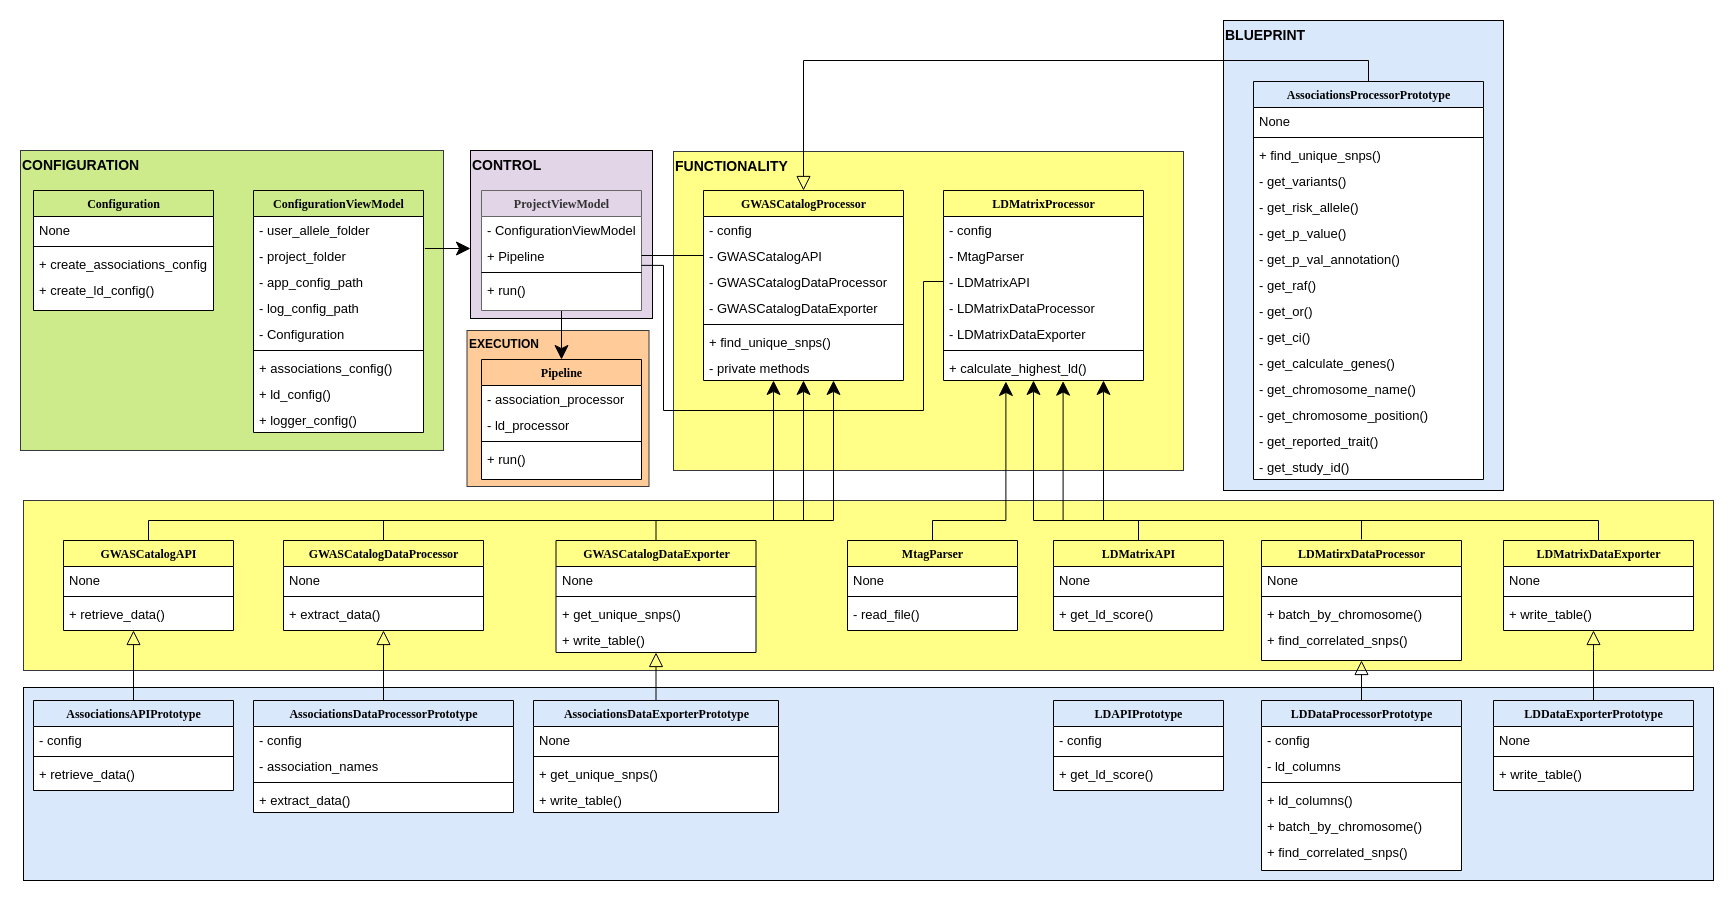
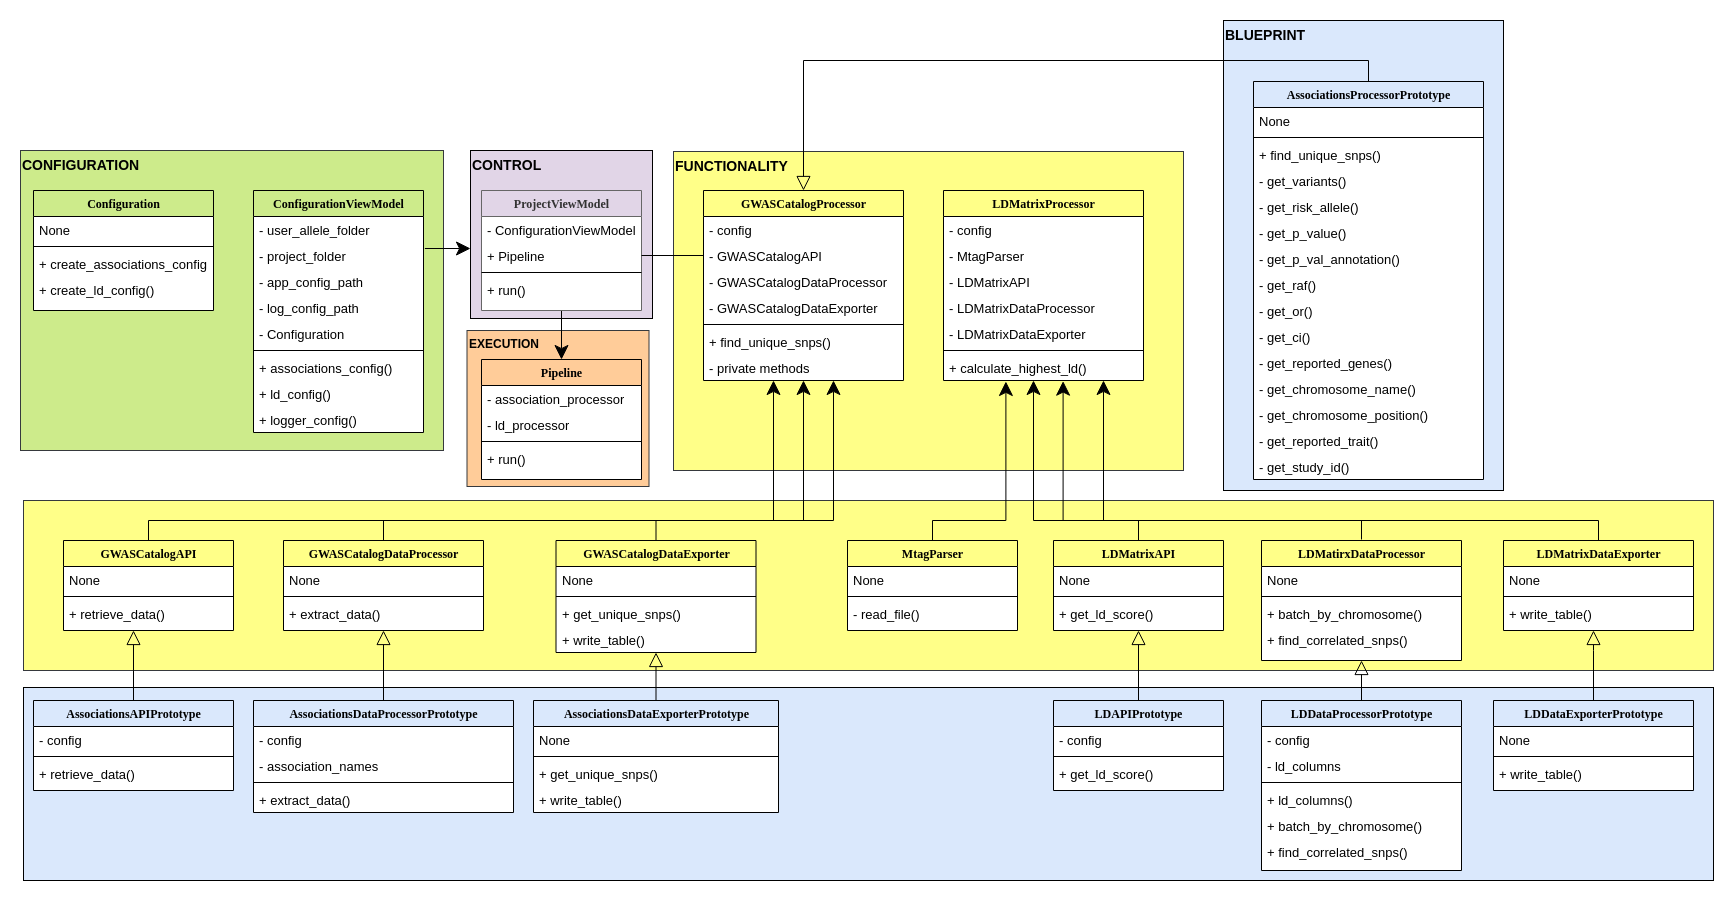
(1338, 364) -> (1338, 364)
(785, 411) -> none
none -> (1139, 672)
